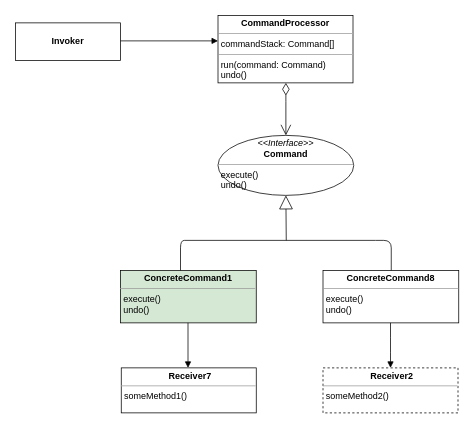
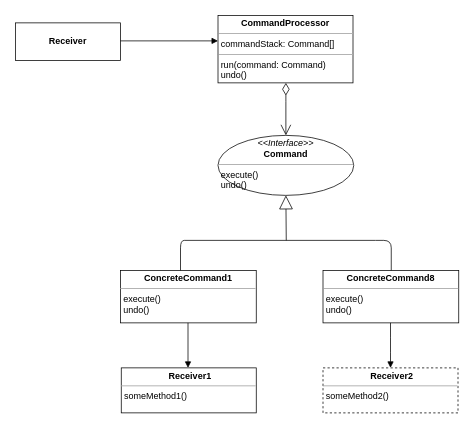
(33, 28) -> (34, 28)
(188, 297) -> (188, 297)
(154, 379) -> (154, 379)
